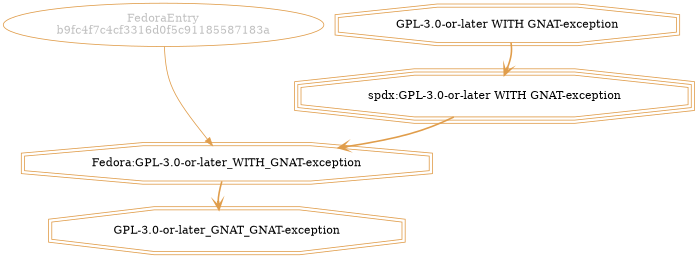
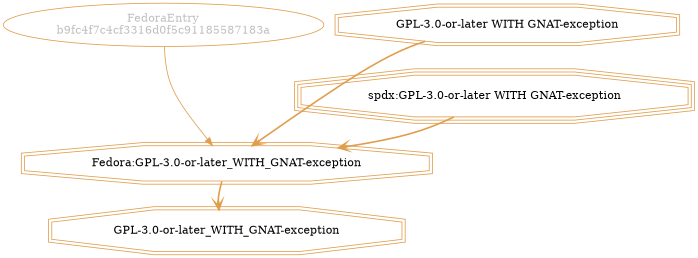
(511, 55) -> (339, 86)
(227, 231) -> (227, 231)
